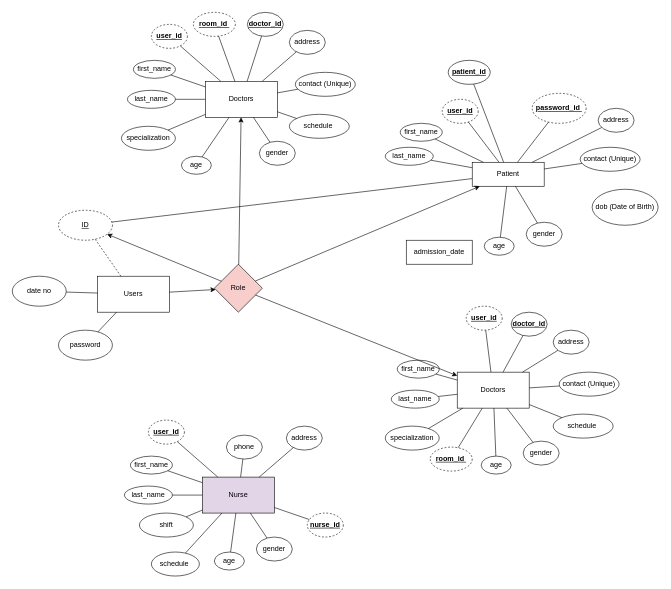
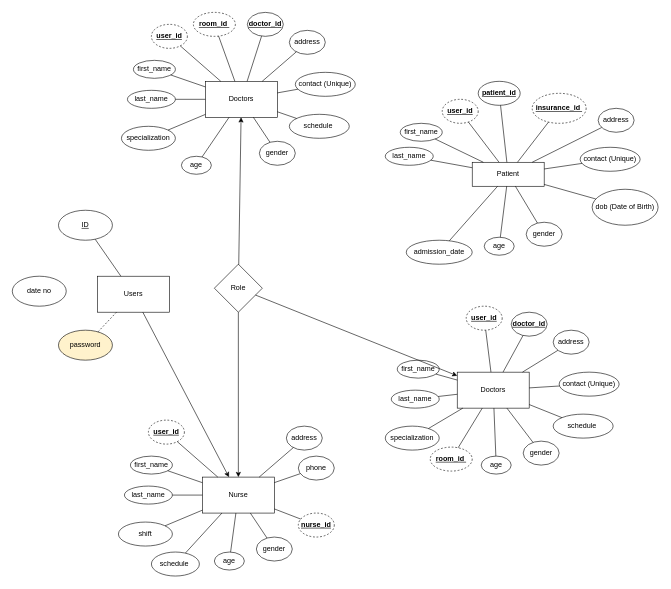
(470, 72) -> (500, 93)
(560, 108) -> (560, 108)
(293, 200) -> (570, 192)
none -> (474, 214)
(86, 225) -> (86, 225)
(366, 234) -> none
(440, 252) -> (440, 252)
(108, 258) -> (108, 258)
(166, 258) -> (239, 392)
(239, 288) -> (239, 288)
(202, 290) -> (202, 425)
(82, 293) -> none
(108, 322) -> (108, 322)
(86, 345) -> (86, 345)
(245, 447) -> (317, 468)
(239, 495) -> (239, 495)
(167, 525) -> (146, 534)
(326, 525) -> (317, 525)
